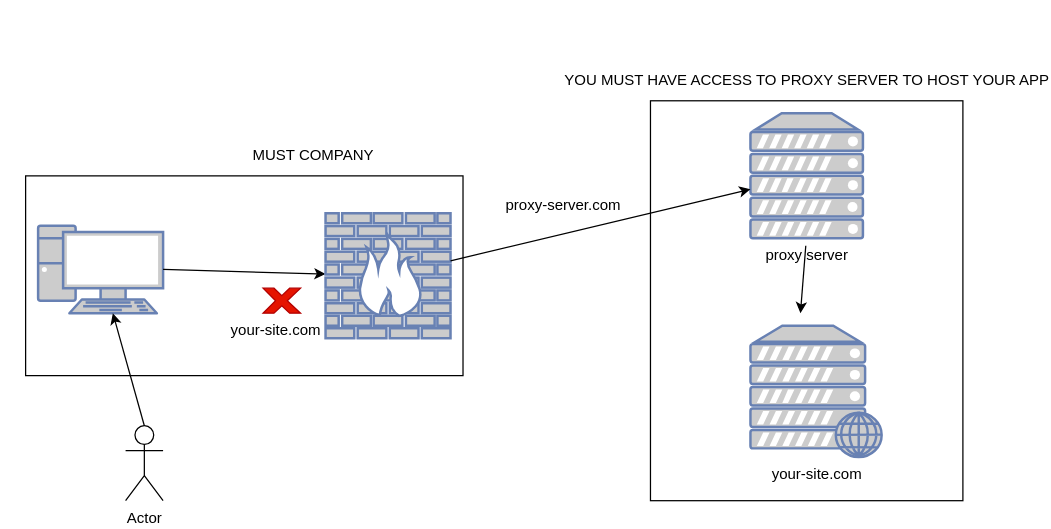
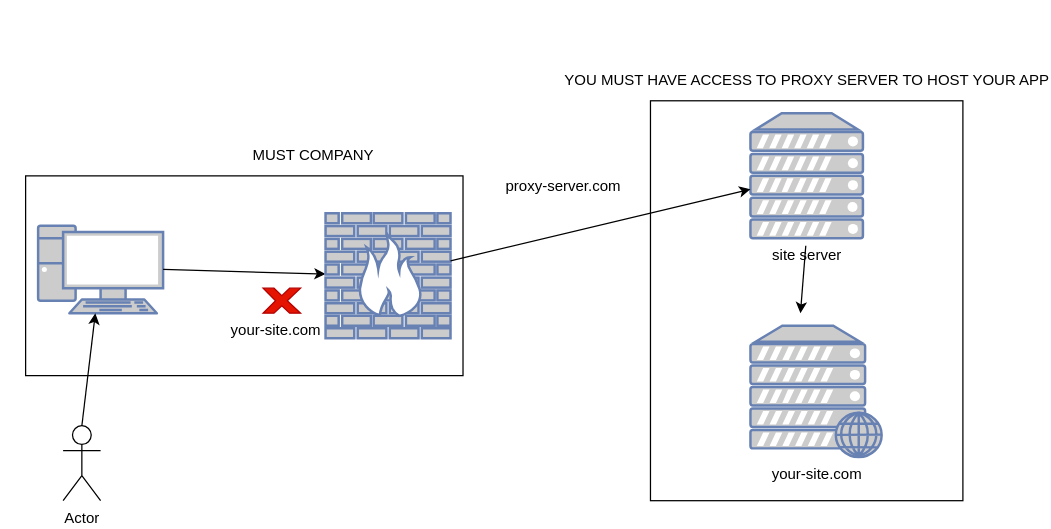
(563, 151) -> (563, 132)
(808, 256) -> (808, 256)
(144, 463) -> (82, 463)
